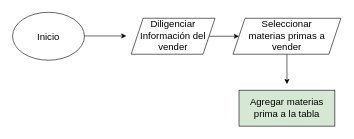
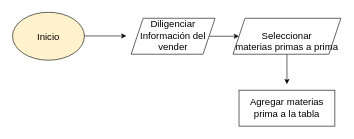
(287, 35) -> (287, 35)
(48, 36) -> (48, 36)
(287, 108) -> (287, 108)
